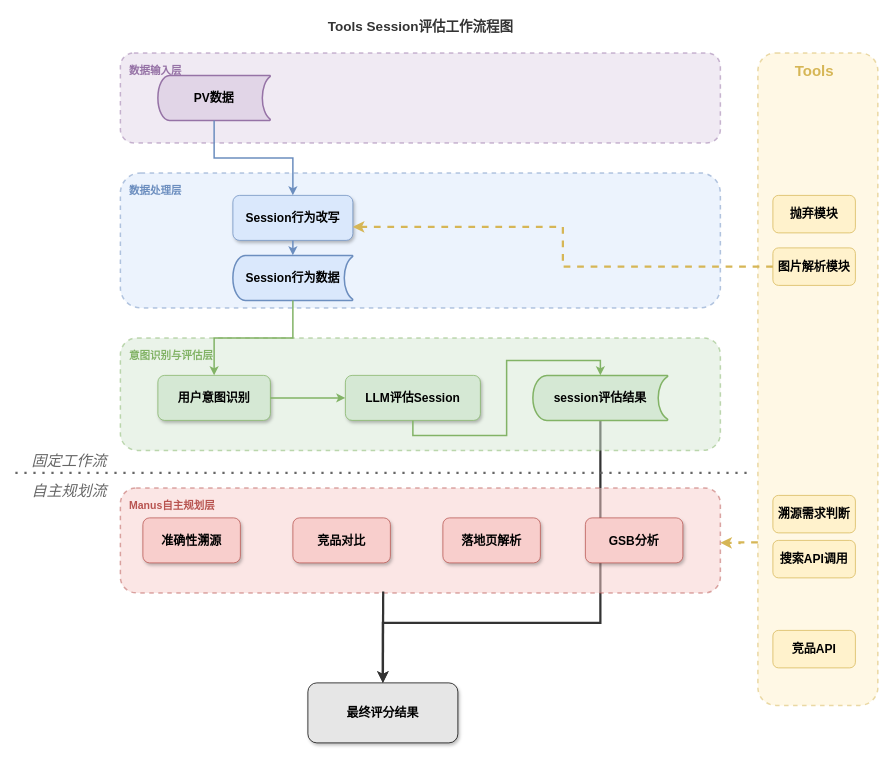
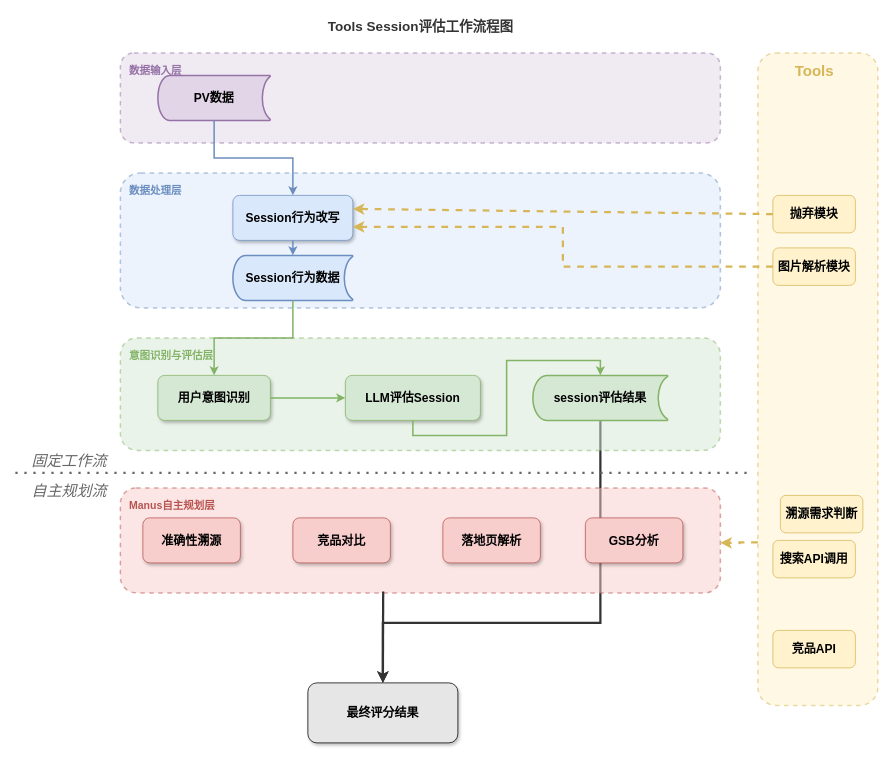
none -> (567, 212)
(814, 514) -> (822, 514)
